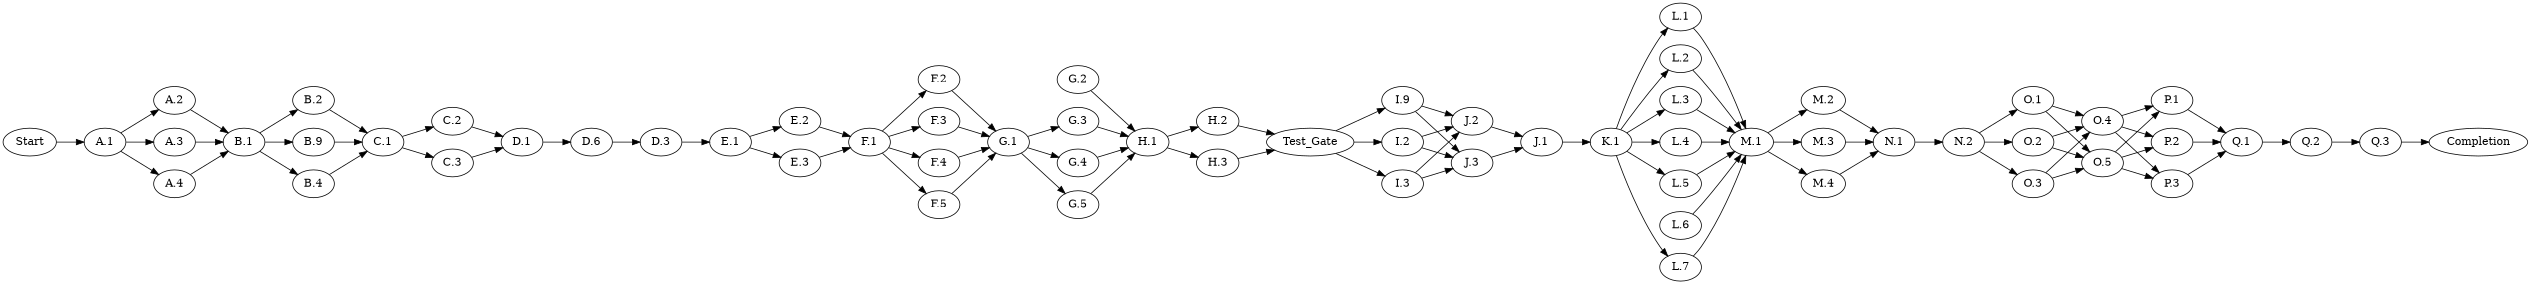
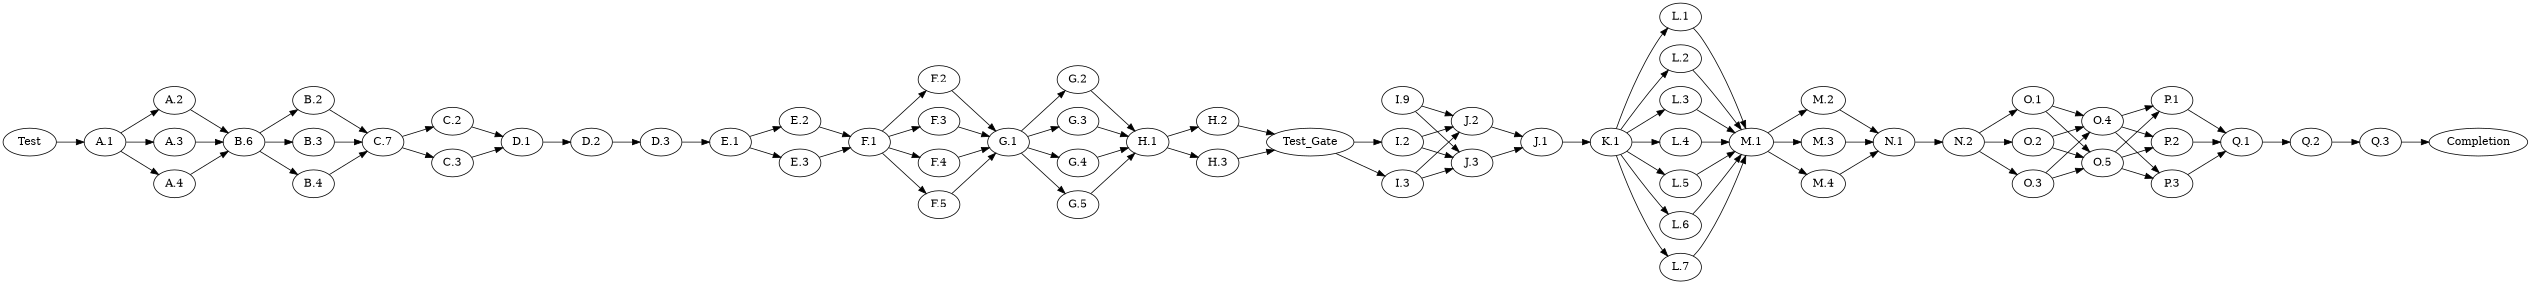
none -> (1040, 113)
(1357, 121) -> none
(30, 142) -> (30, 142)
(244, 142) -> (244, 142)
(314, 142) -> (314, 142)
(383, 142) -> (383, 142)
(592, 142) -> (592, 142)
none -> (1641, 182)
